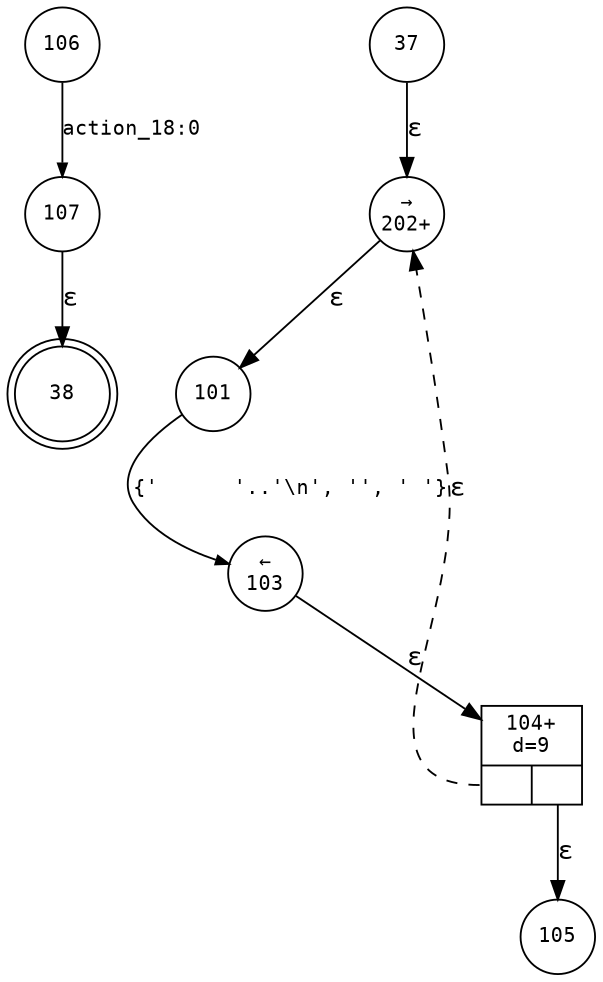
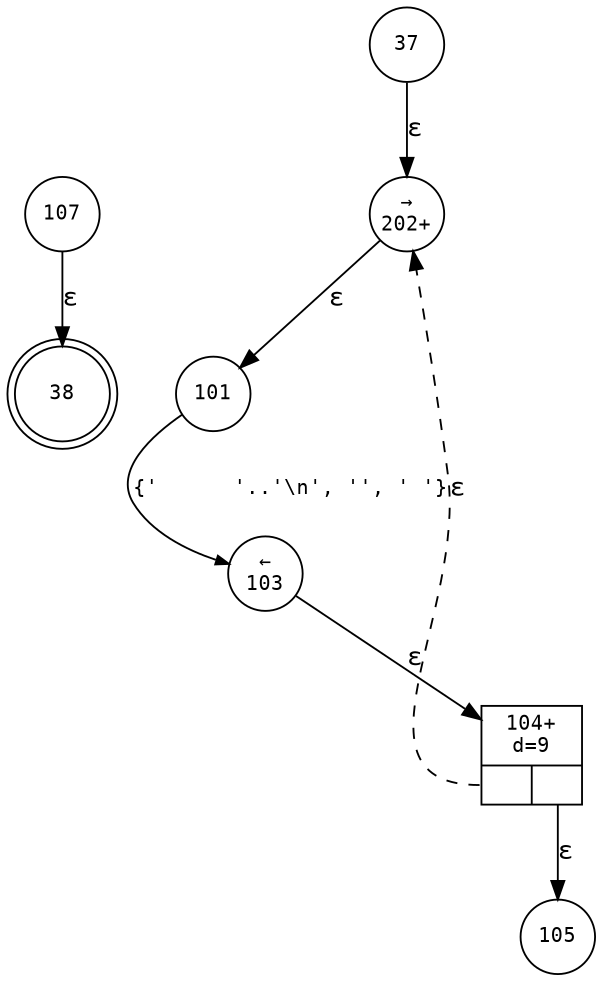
(62, 45) -> none
